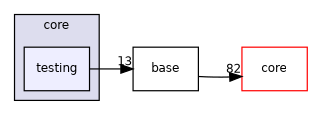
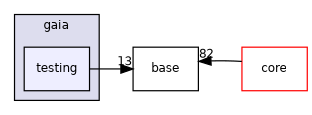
(57, 26) -> (57, 26)
(214, 77) -> (226, 61)
